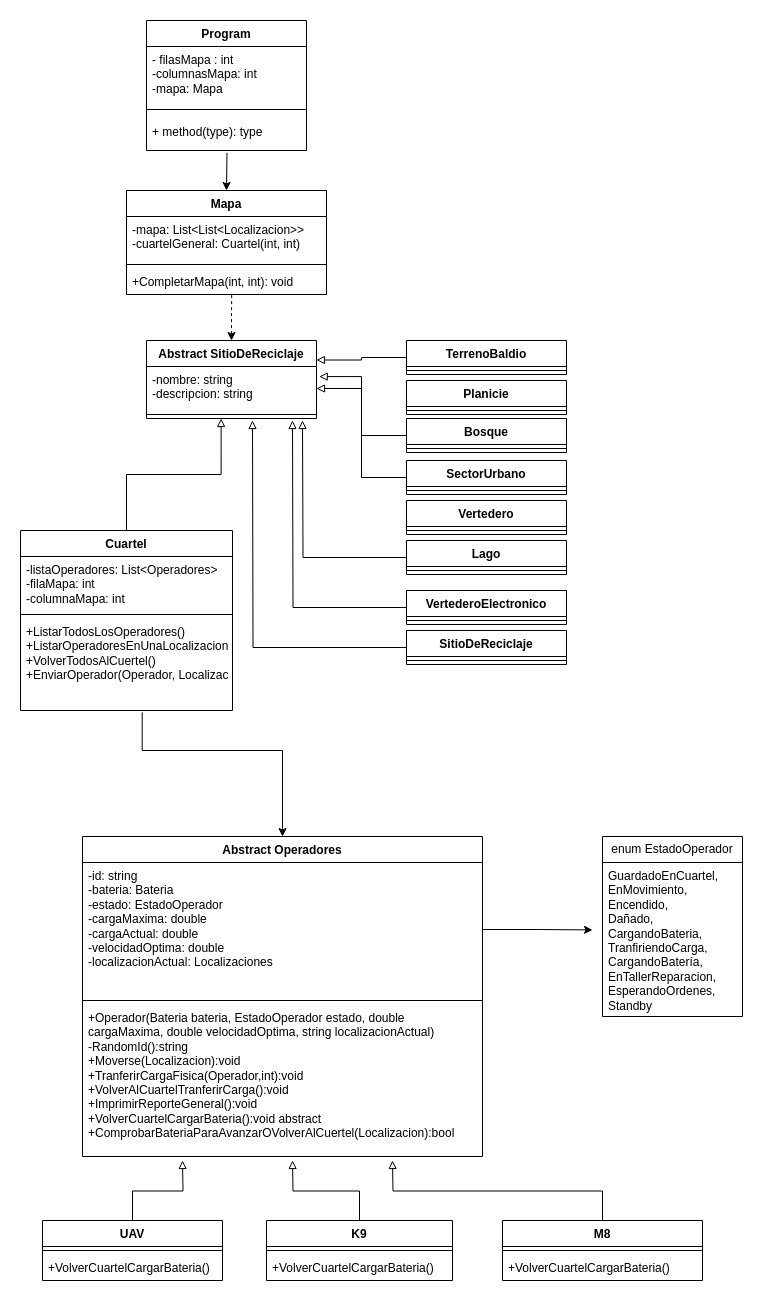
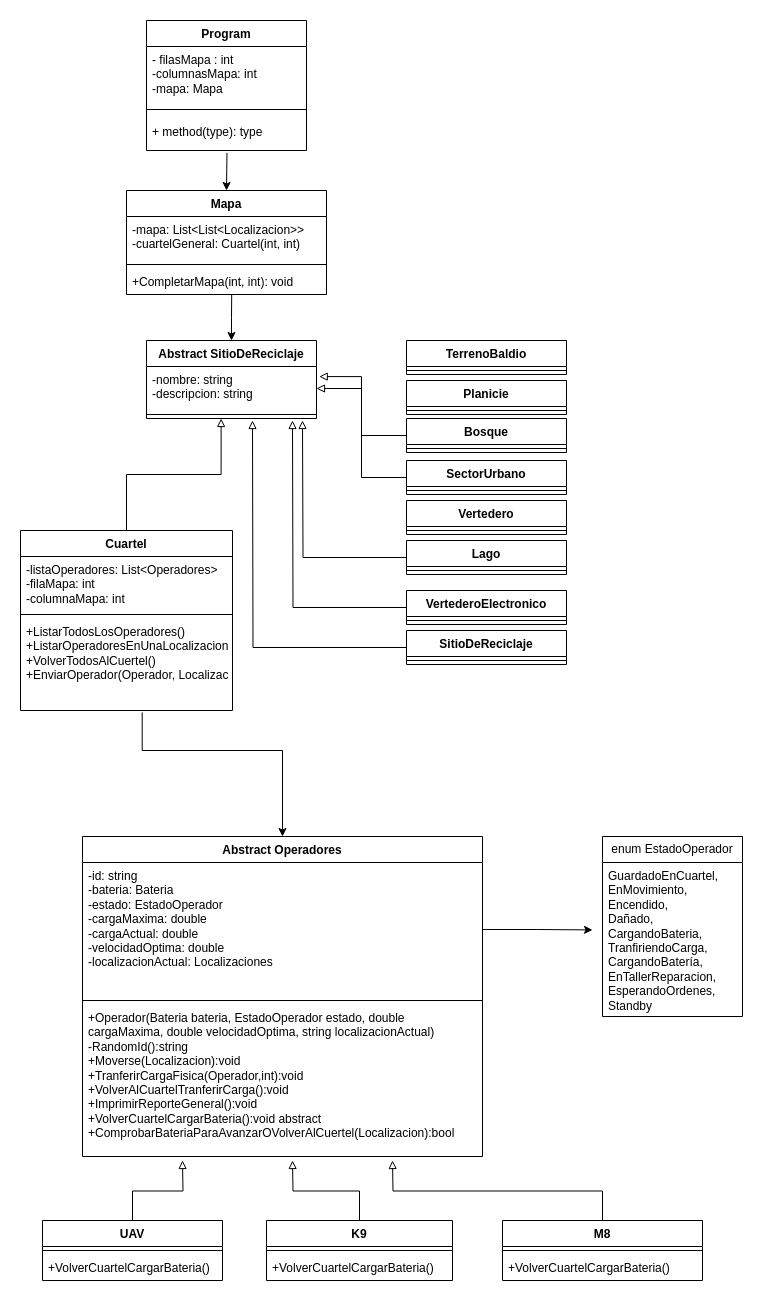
(232, 314) -> (232, 314)
(366, 358) -> none
